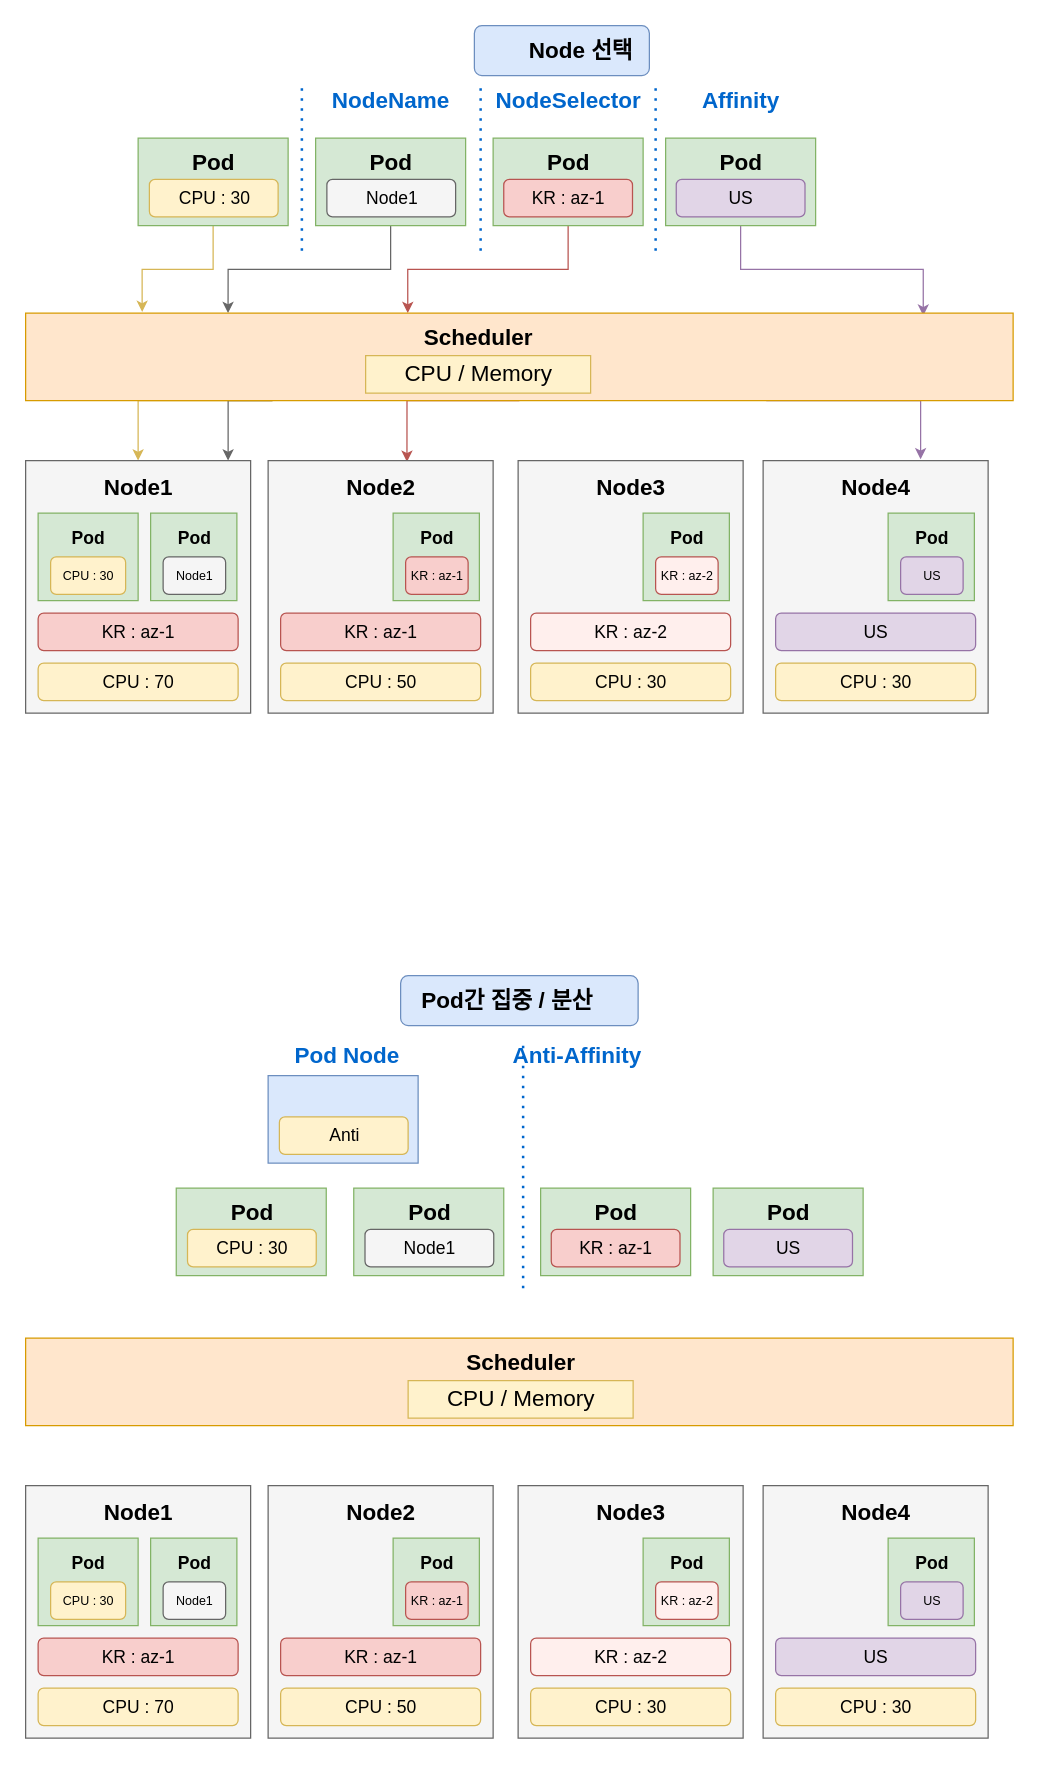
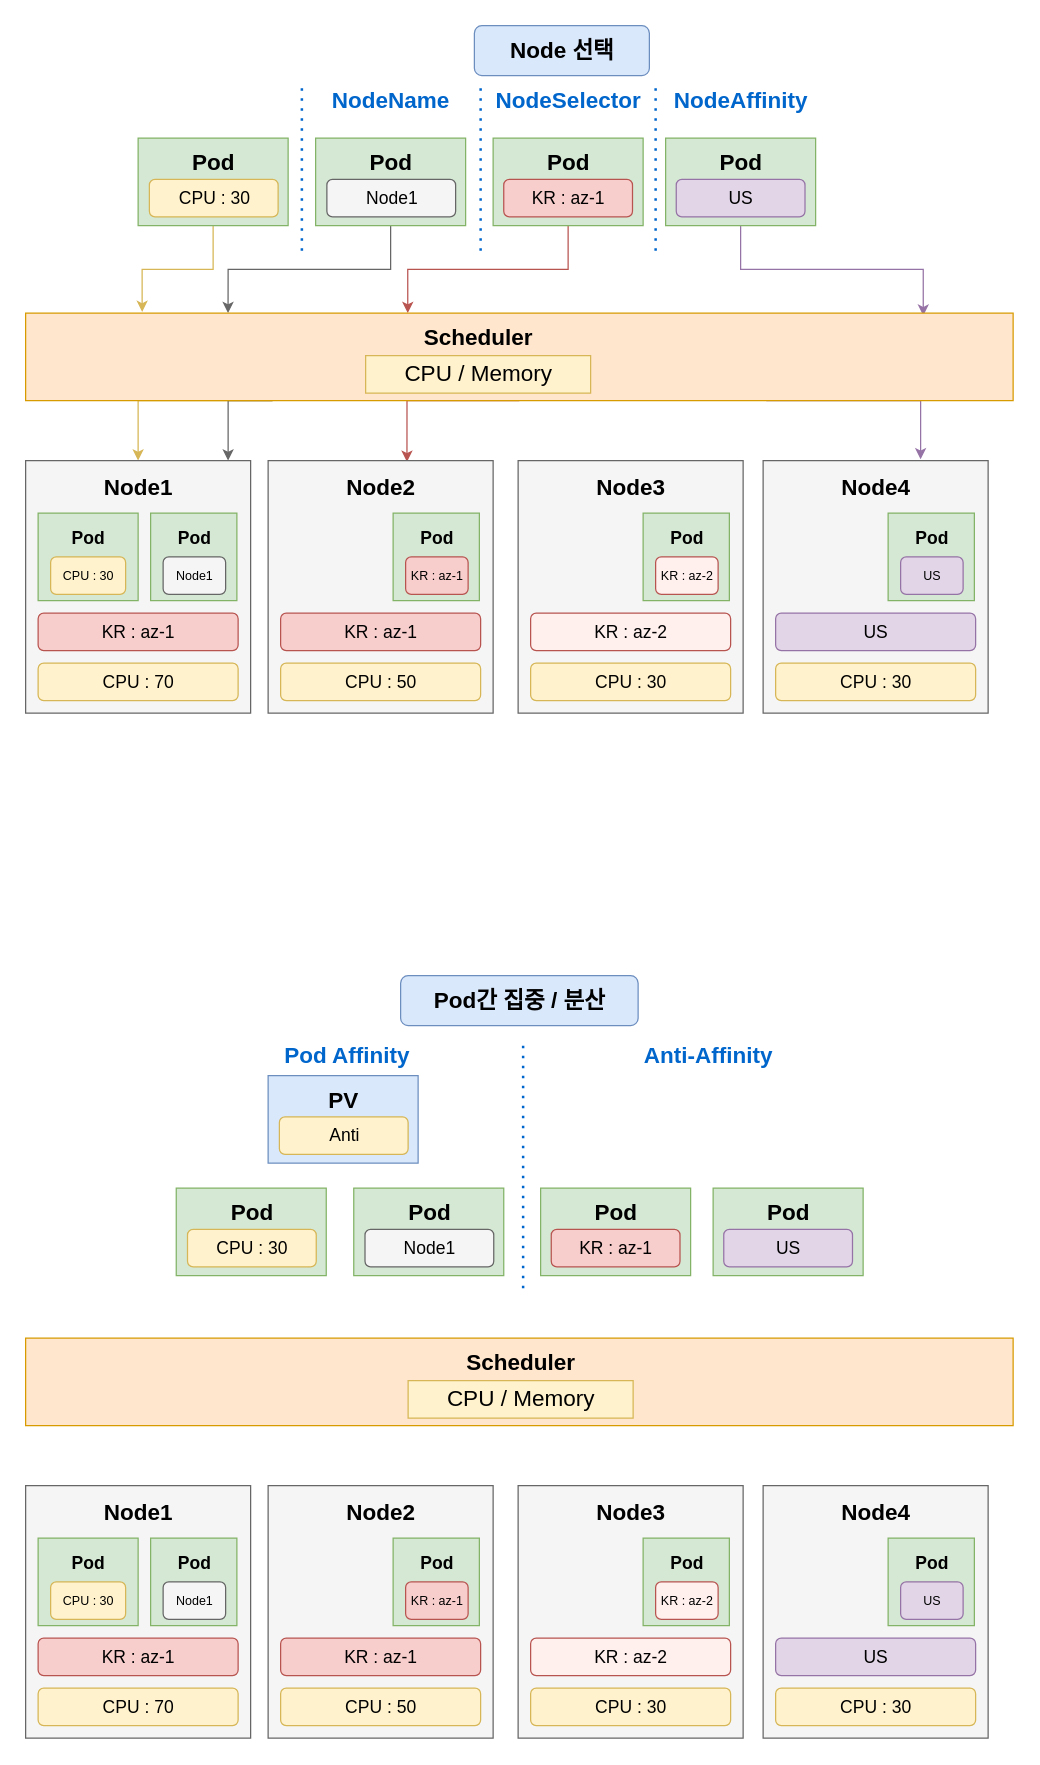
(581, 51) -> (562, 51)
(741, 101) -> (741, 101)
(507, 1001) -> (519, 1001)
(348, 1056) -> (348, 1056)
(576, 1056) -> (708, 1056)
none -> (343, 1101)
